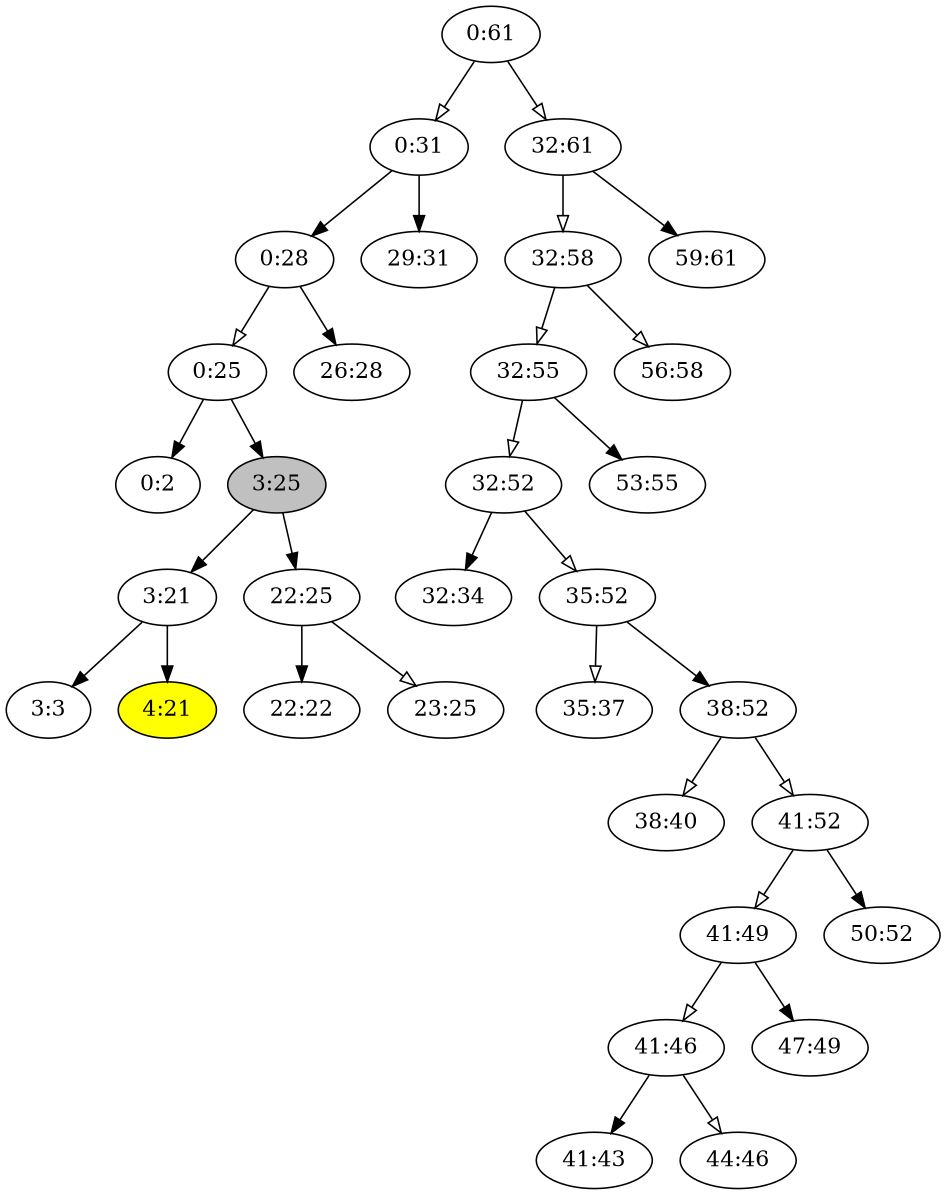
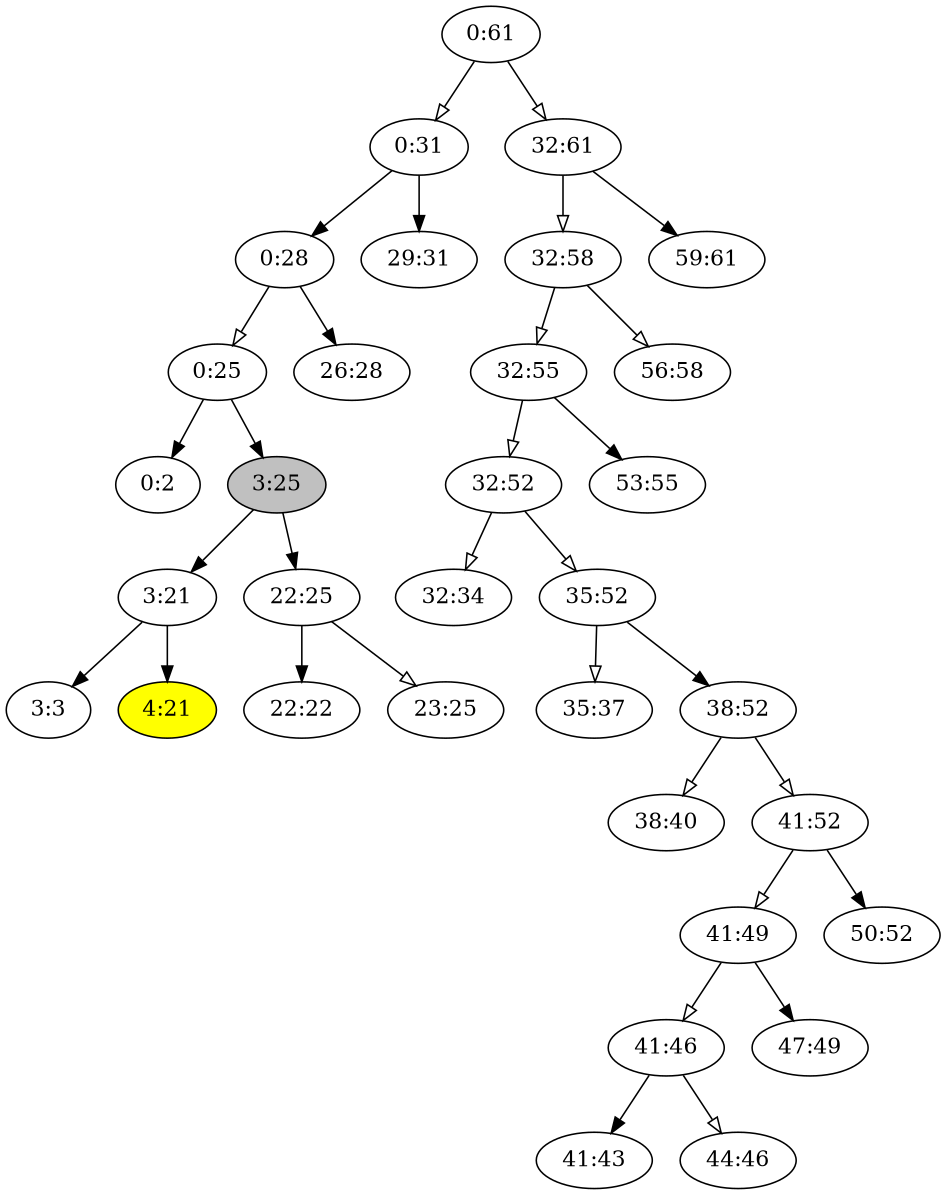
(482, 534) -> (482, 534)
